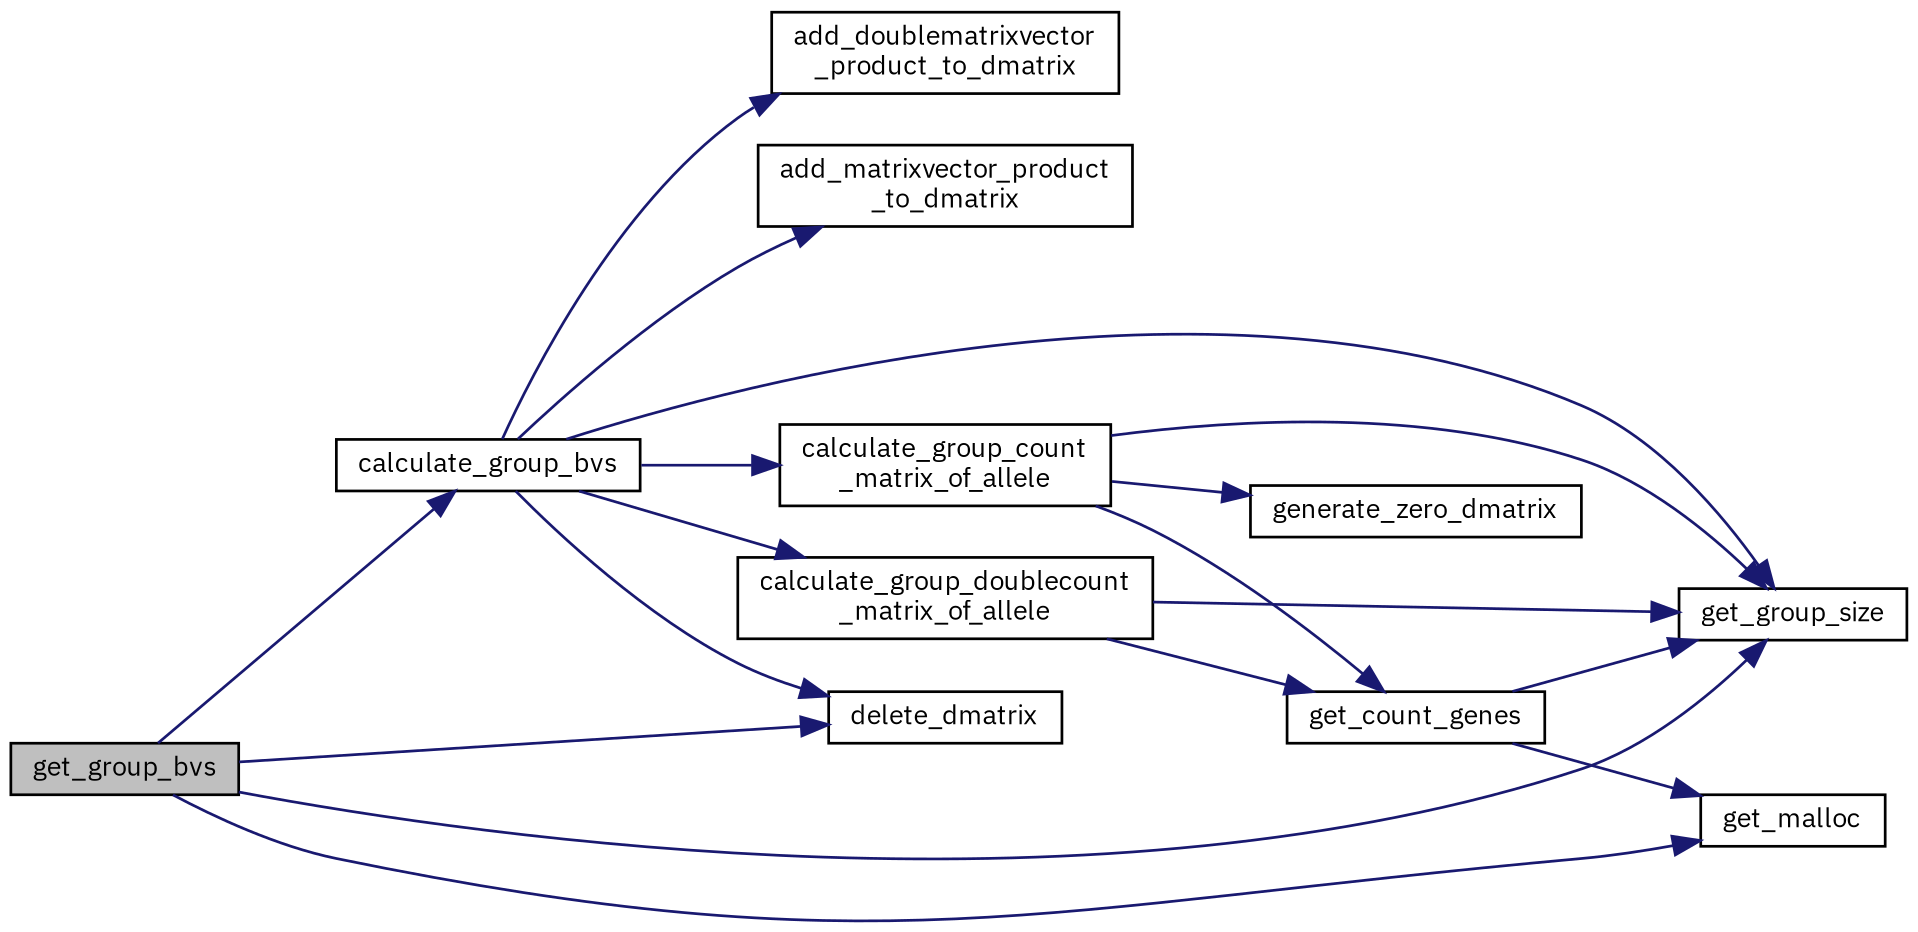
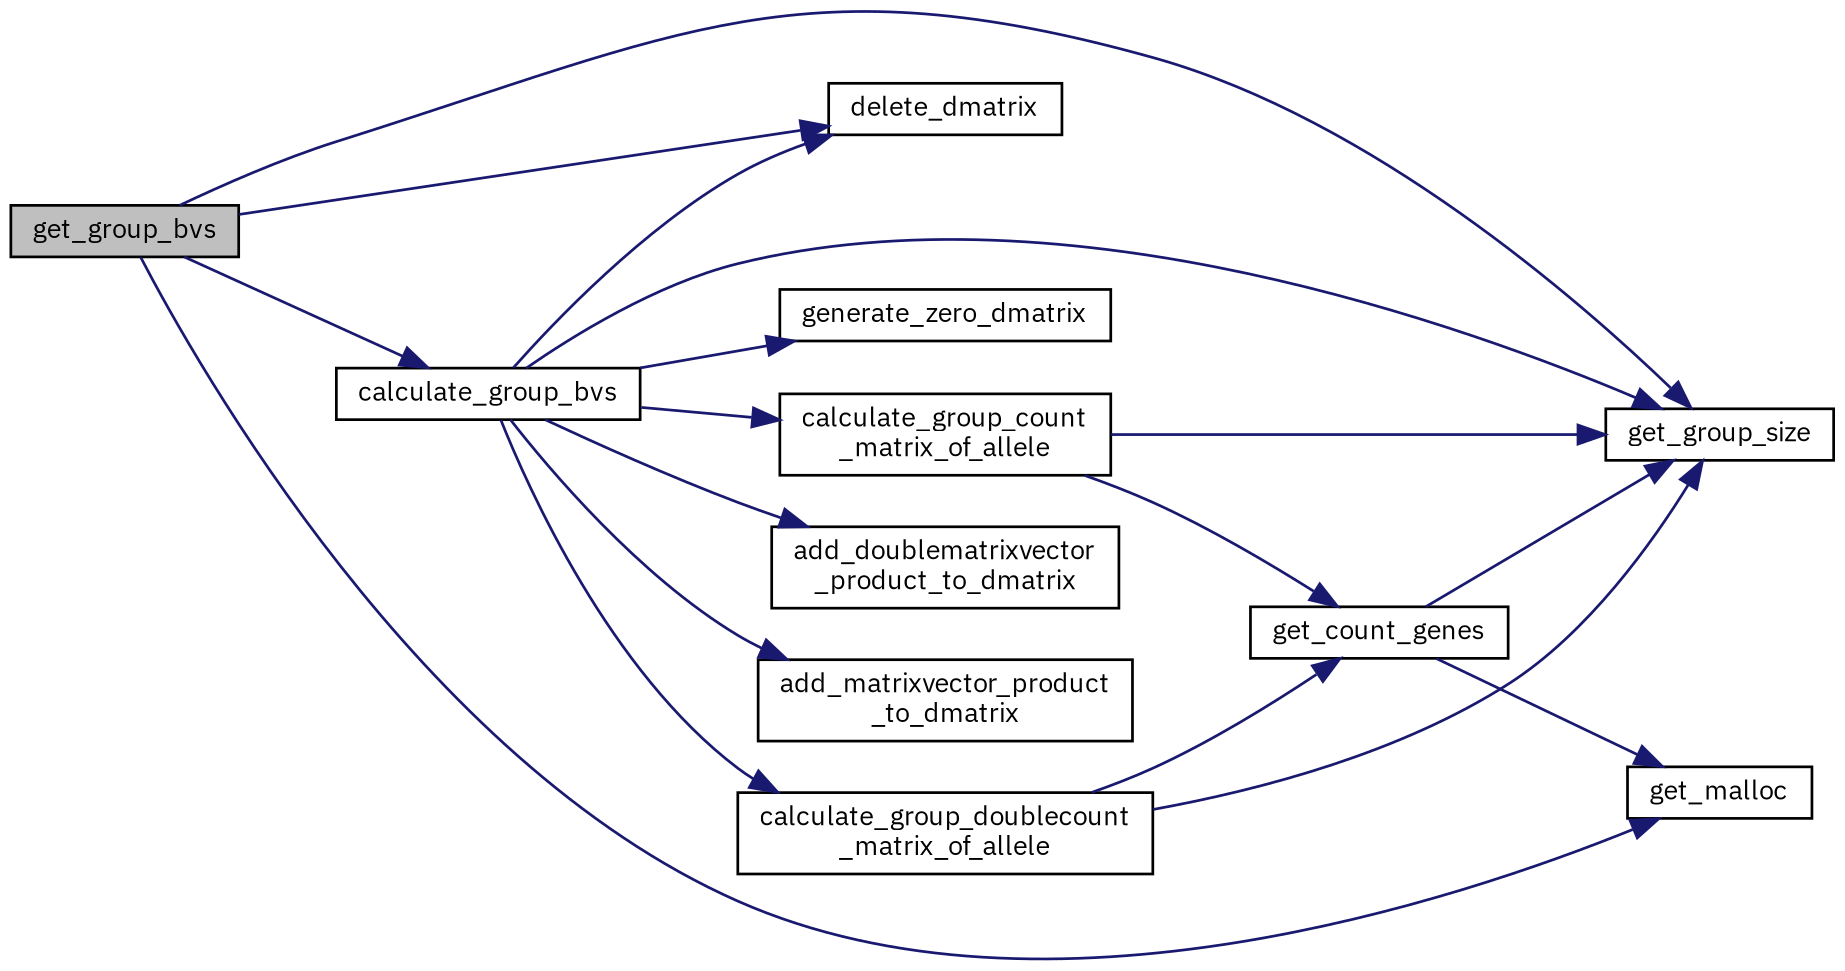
(1167, 487) -> (704, 357)
